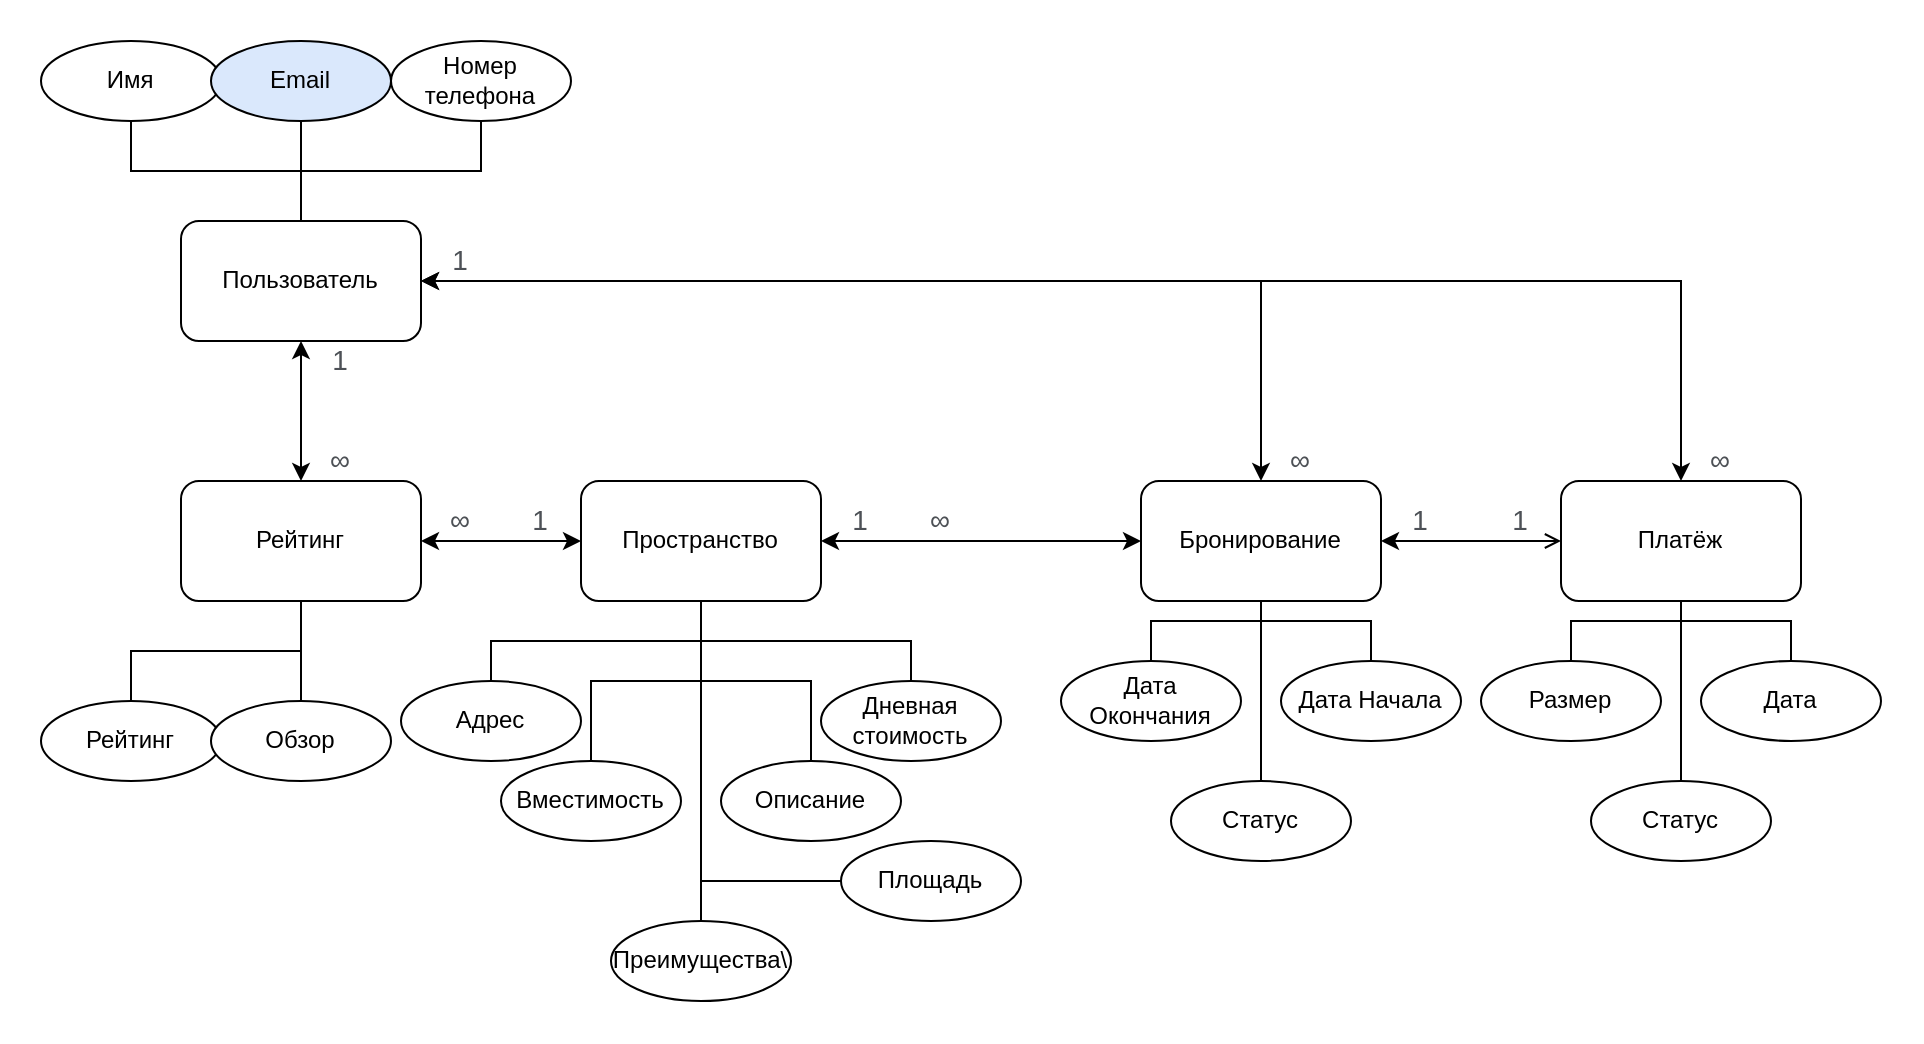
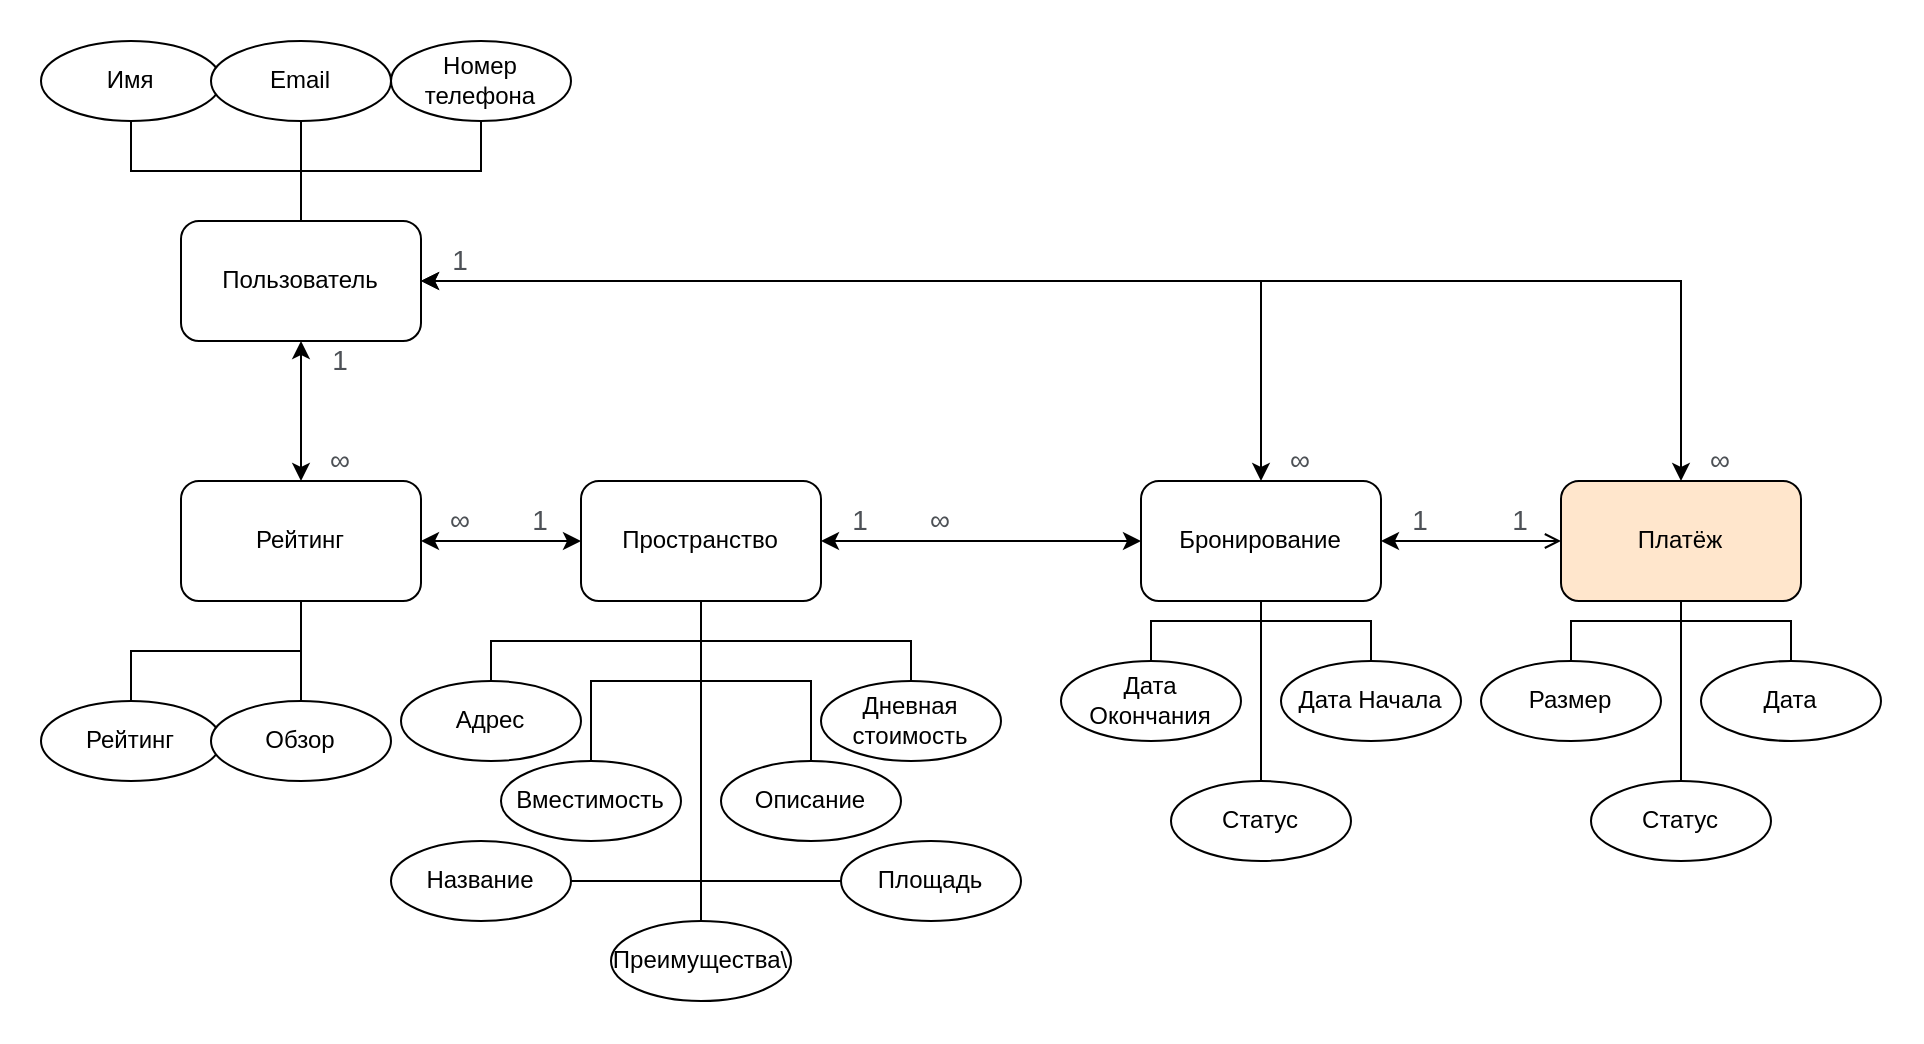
(301, 81) -> (301, 81)
(1681, 541) -> (1681, 541)
none -> (481, 881)
none -> (634, 881)
